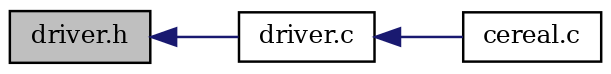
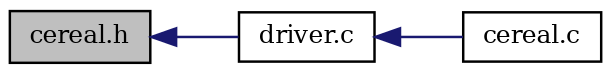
(80, 37) -> (80, 37)
